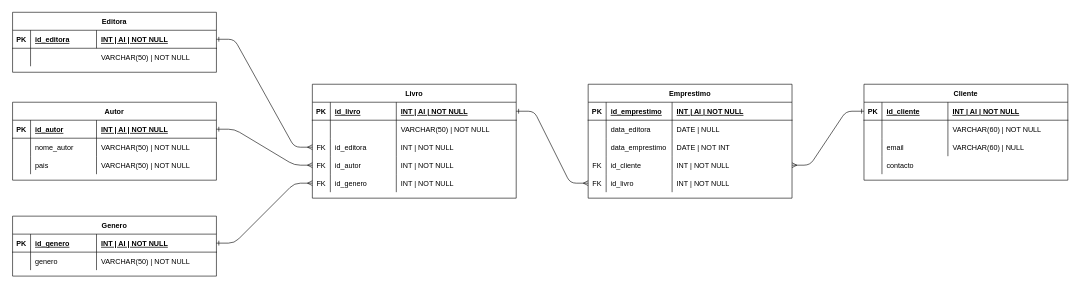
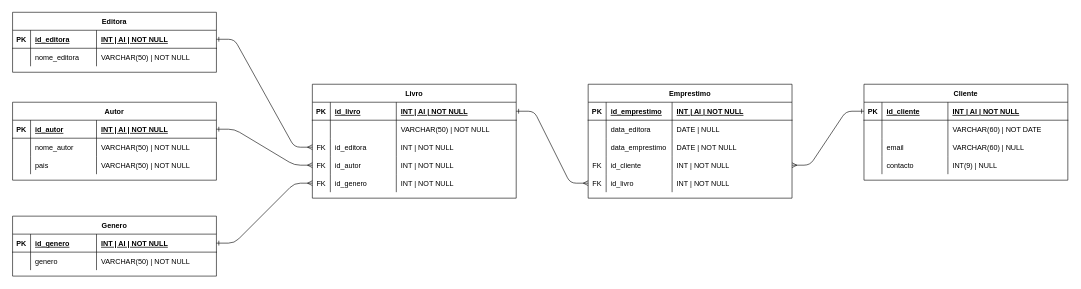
none -> (63, 57)
(993, 130) -> (993, 130)
(701, 148) -> (703, 148)
none -> (1008, 165)
